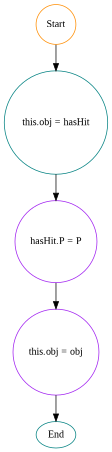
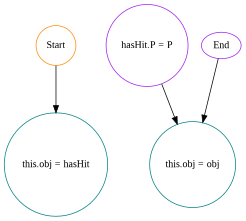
(56, 184) -> none
(56, 352) -> (193, 165)
(56, 404) -> (211, 87)
(56, 435) -> (221, 45)
